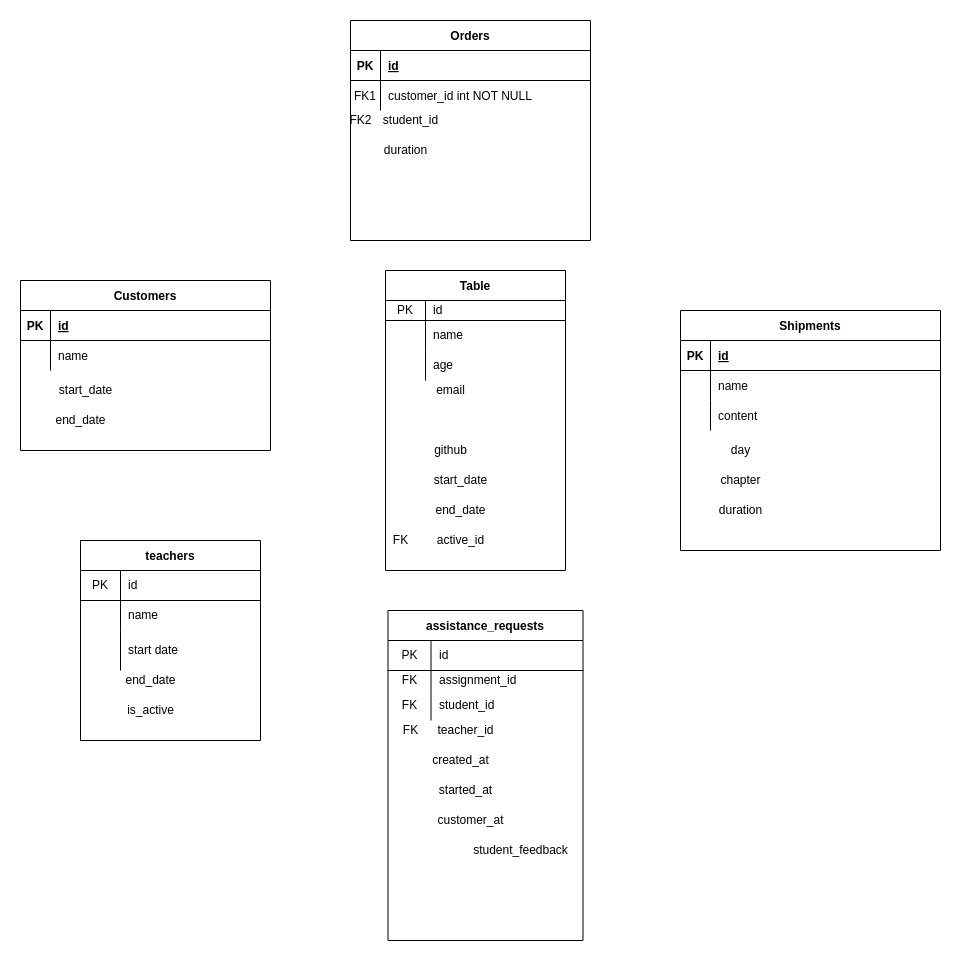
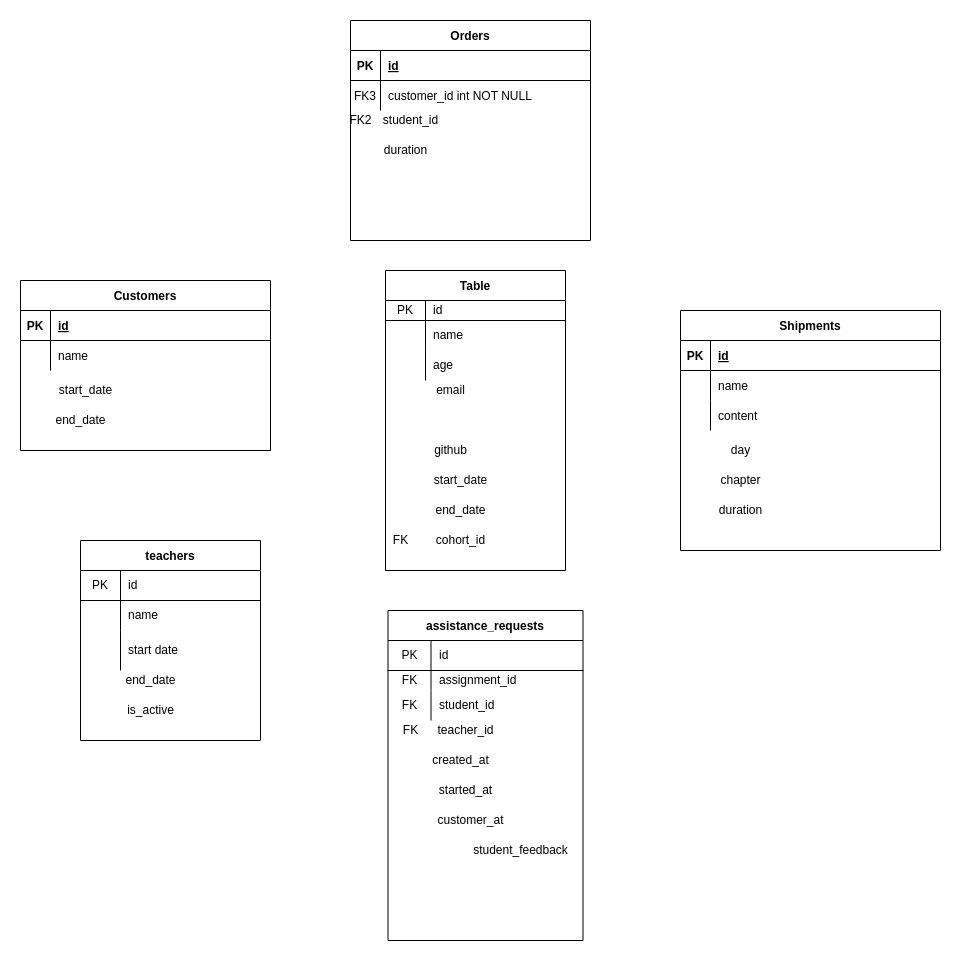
(365, 96) -> (365, 96)
(461, 541) -> (461, 541)
